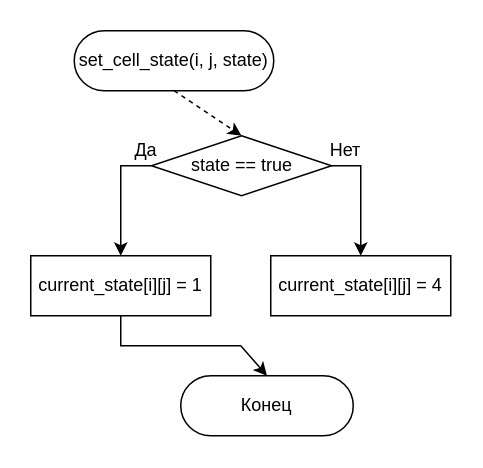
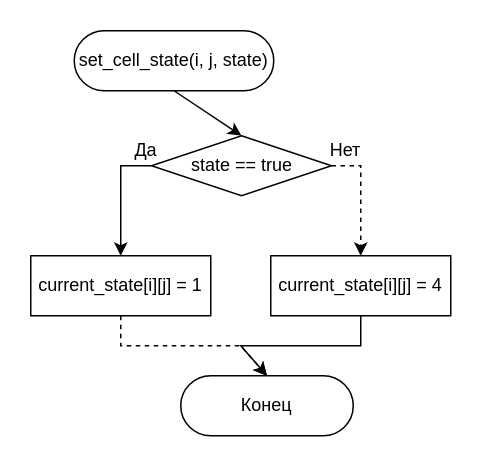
(204, 111) -> (204, 111)
(361, 191) -> (361, 191)
(164, 346) -> (164, 346)
none -> (318, 346)
